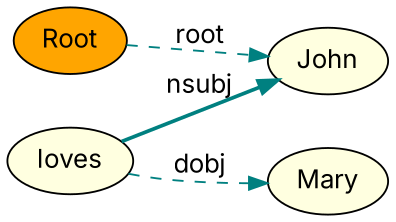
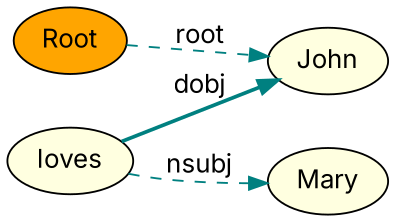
(200, 86) -> (200, 86)
(200, 166) -> (200, 166)
